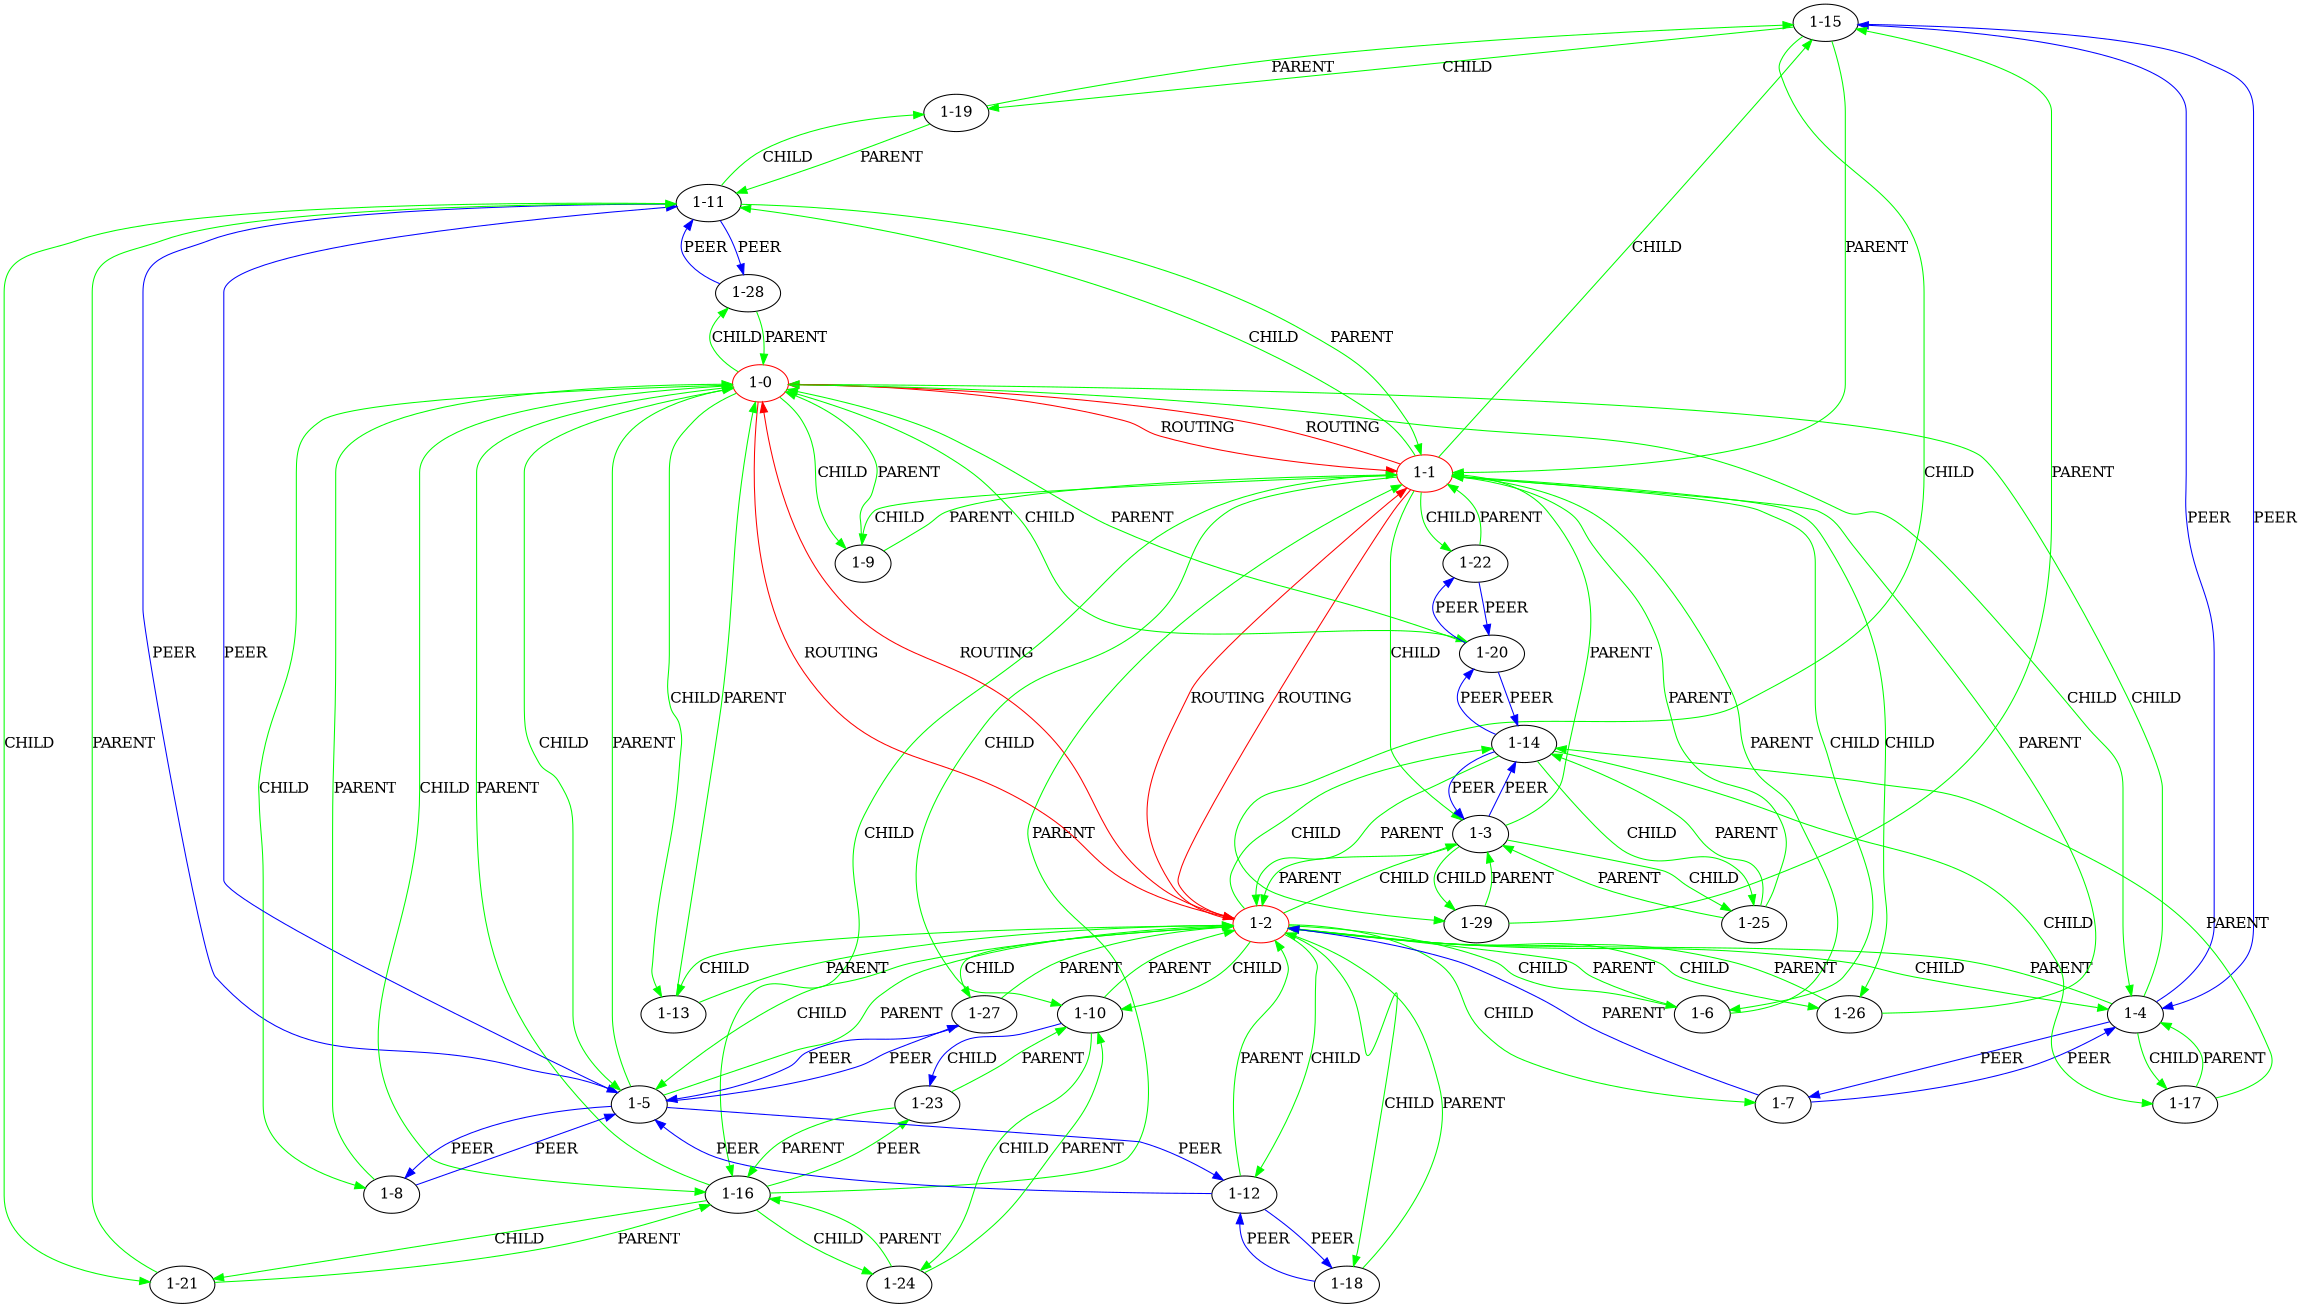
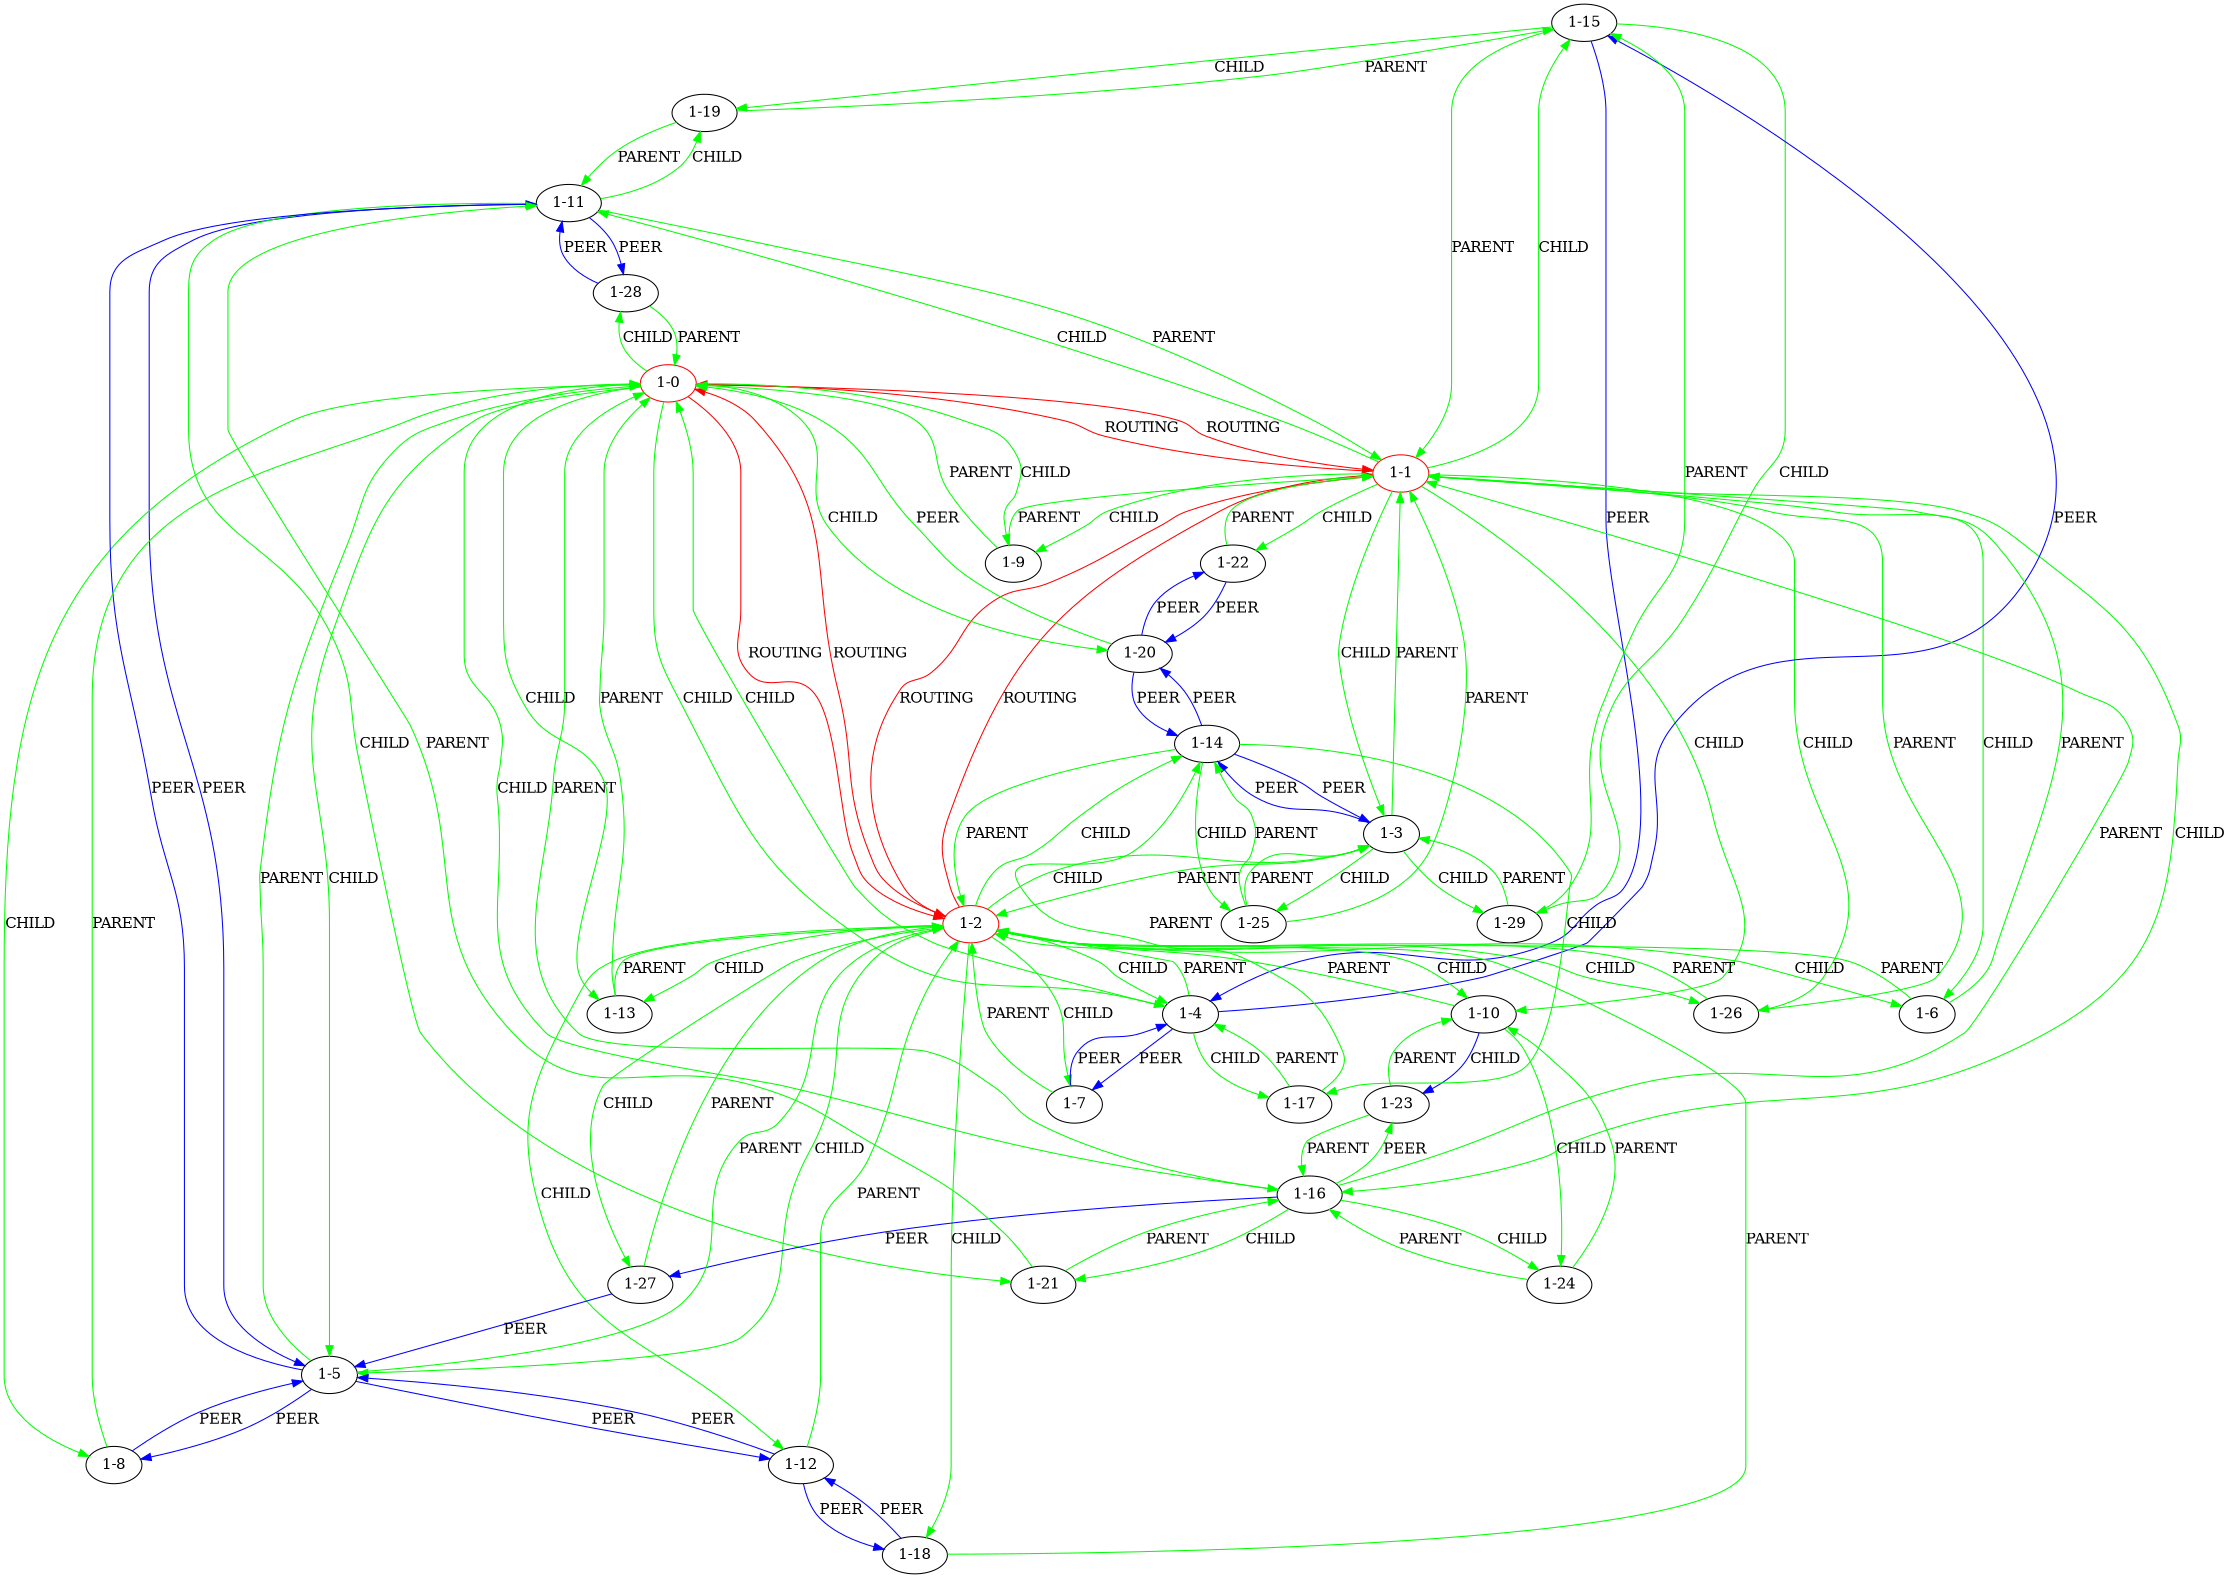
(1142, 519) -> (938, 519)
(1534, 996) -> (989, 1037)
(811, 1079) -> (977, 1220)
